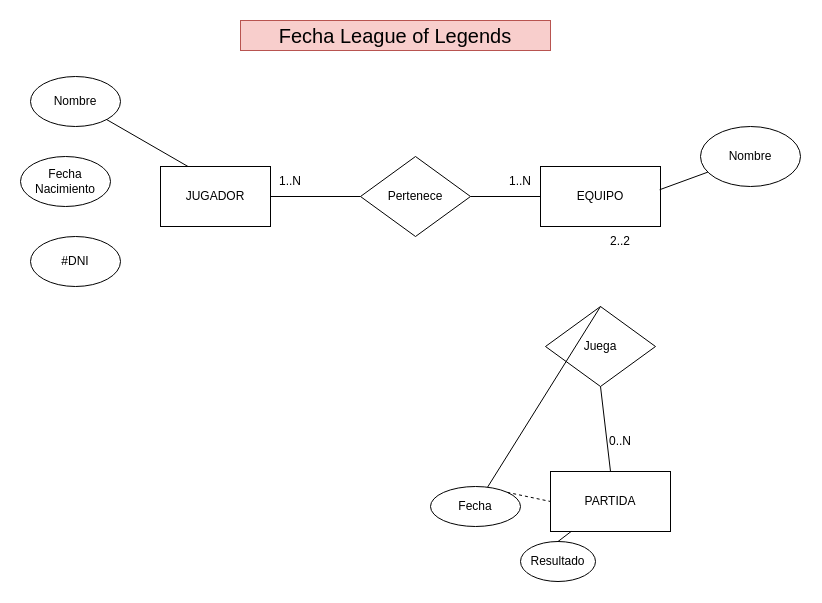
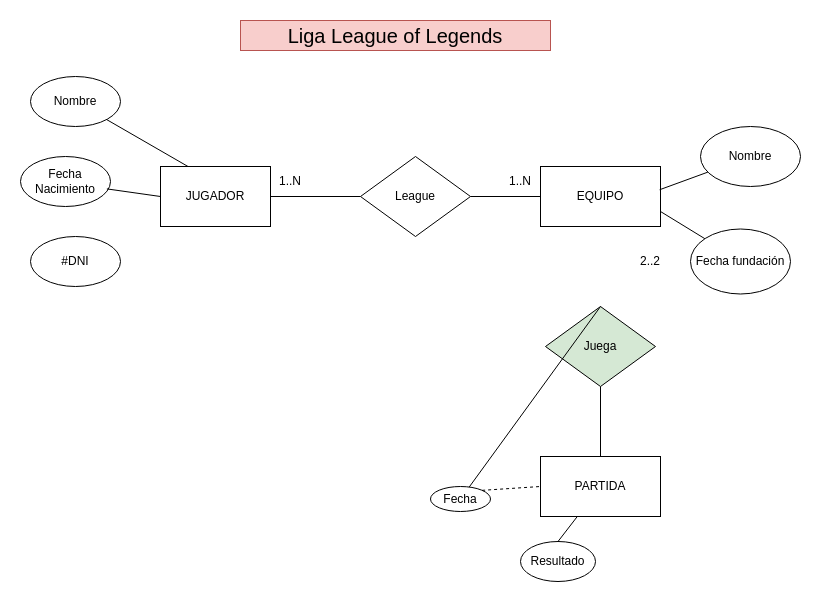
(396, 36) -> (396, 36)
none -> (134, 193)
(416, 197) -> (416, 197)
none -> (683, 225)
(621, 242) -> (651, 262)
none -> (741, 262)
(601, 347) -> (601, 347)
(621, 442) -> none
(611, 502) -> (601, 487)
(476, 507) -> (461, 499)
